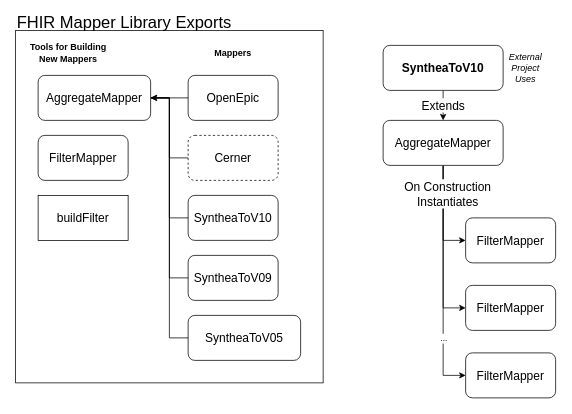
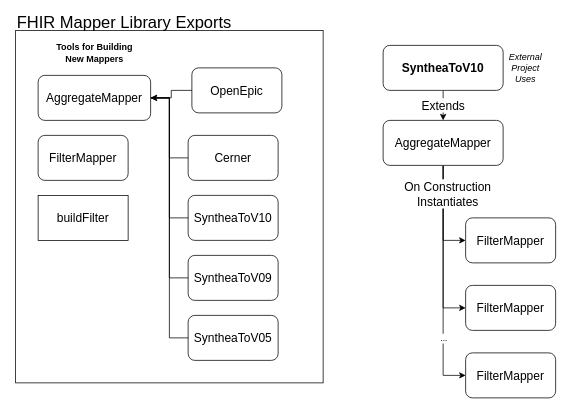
(68, 53) -> (94, 53)
(233, 53) -> none
(233, 98) -> (237, 90)
(233, 158) -> (233, 158)
(244, 338) -> (233, 338)
